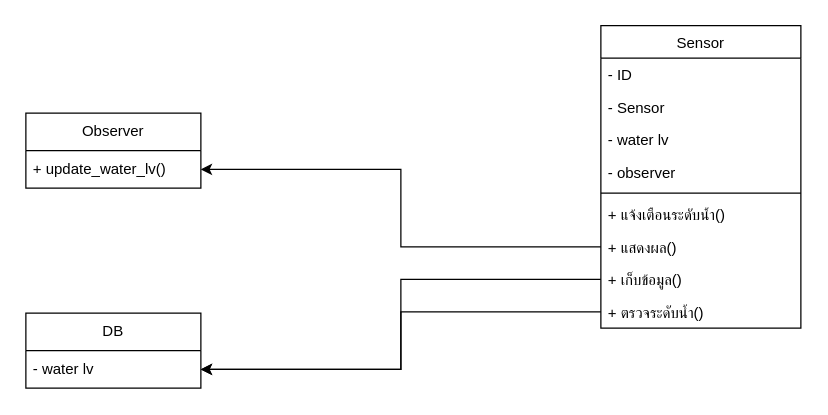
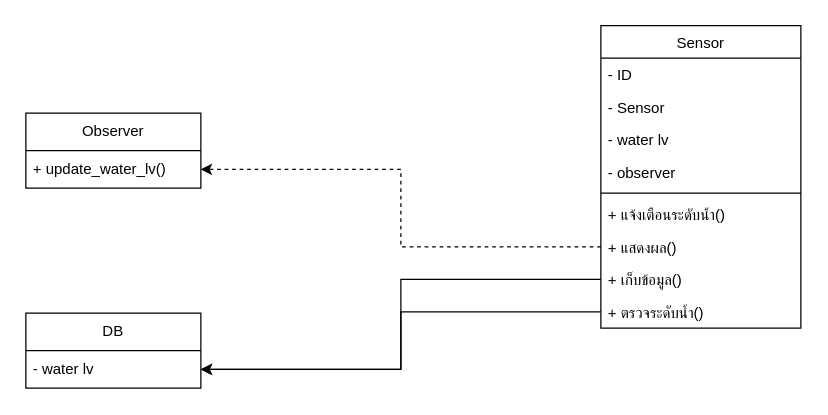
(401, 212) -> (401, 212)
